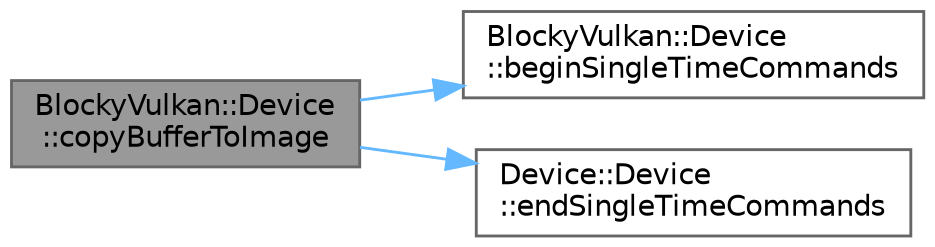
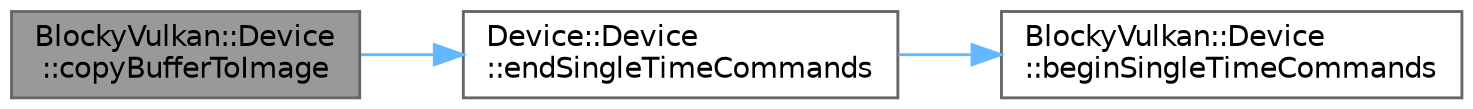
(397, 95) -> (935, 55)
